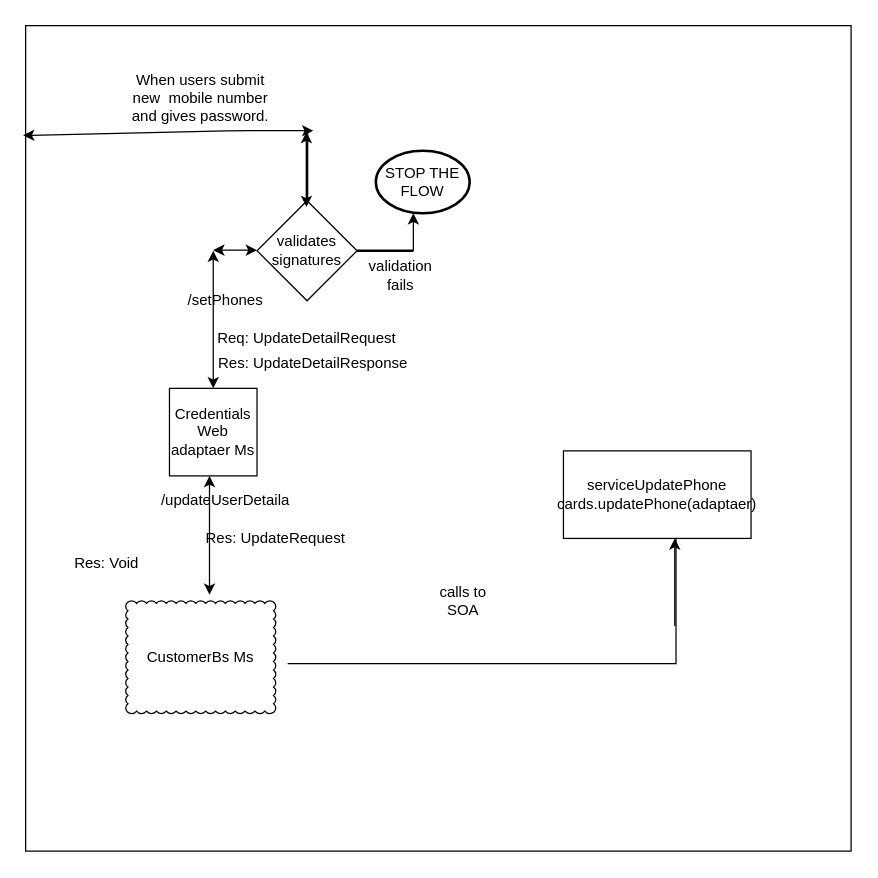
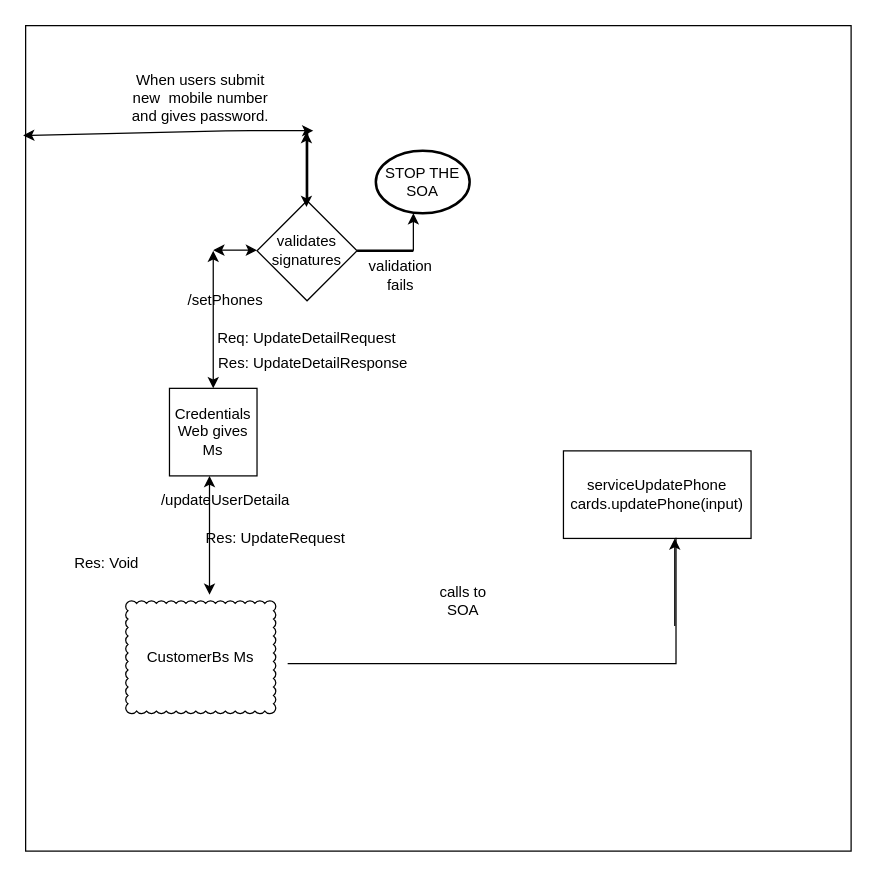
(423, 182) -> (423, 182)
(213, 432) -> (213, 432)
(657, 494) -> (657, 494)
